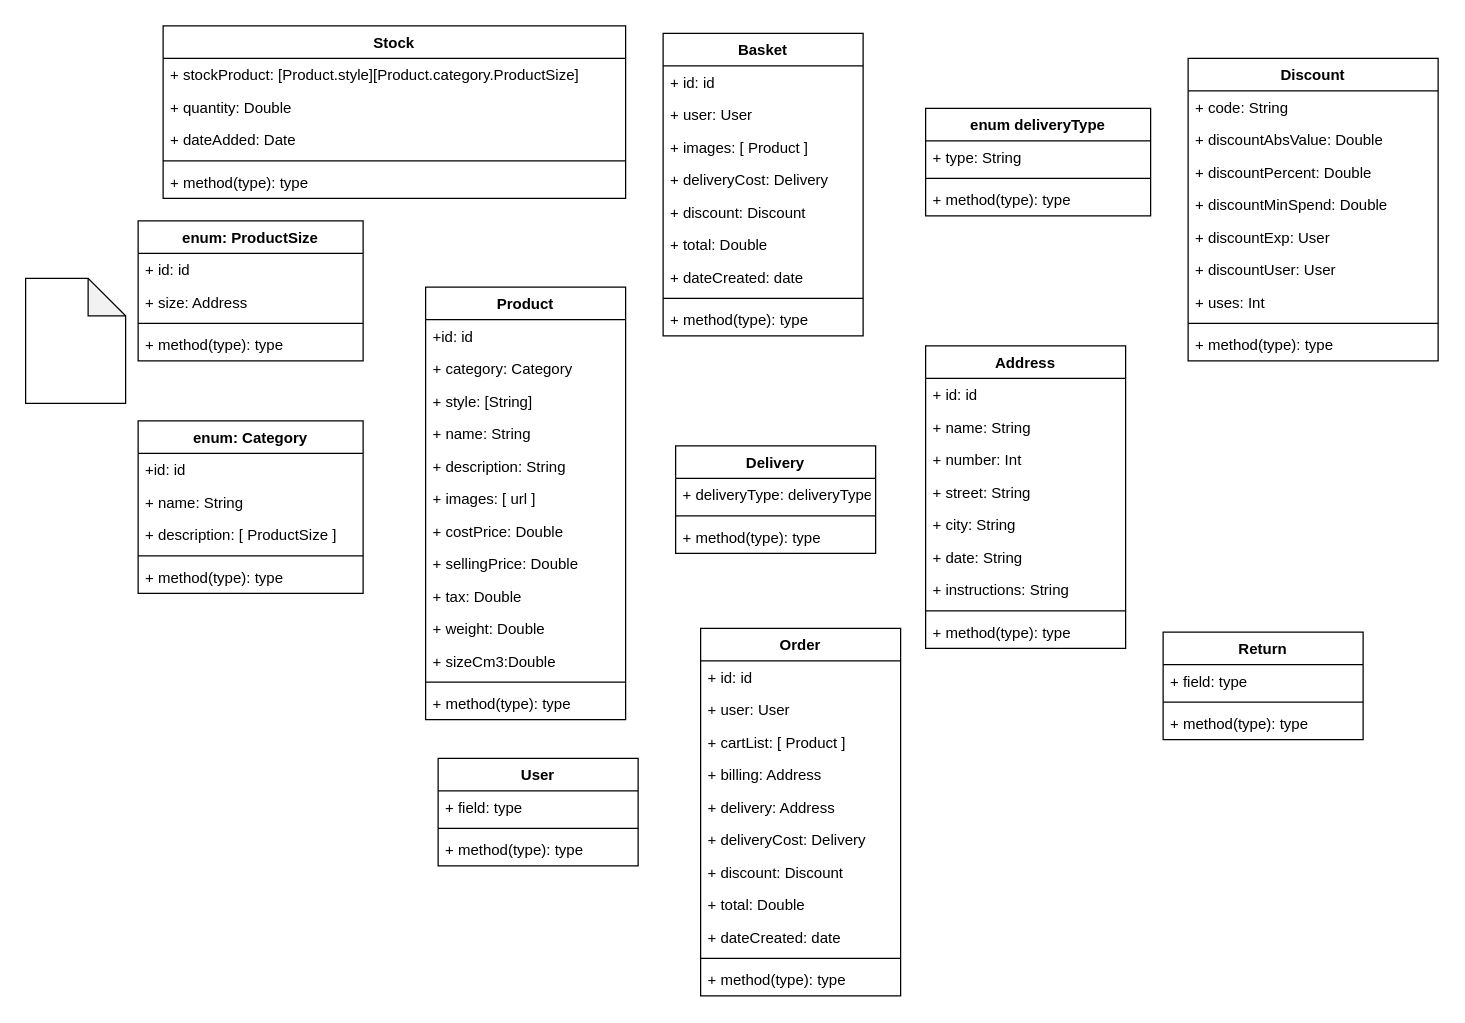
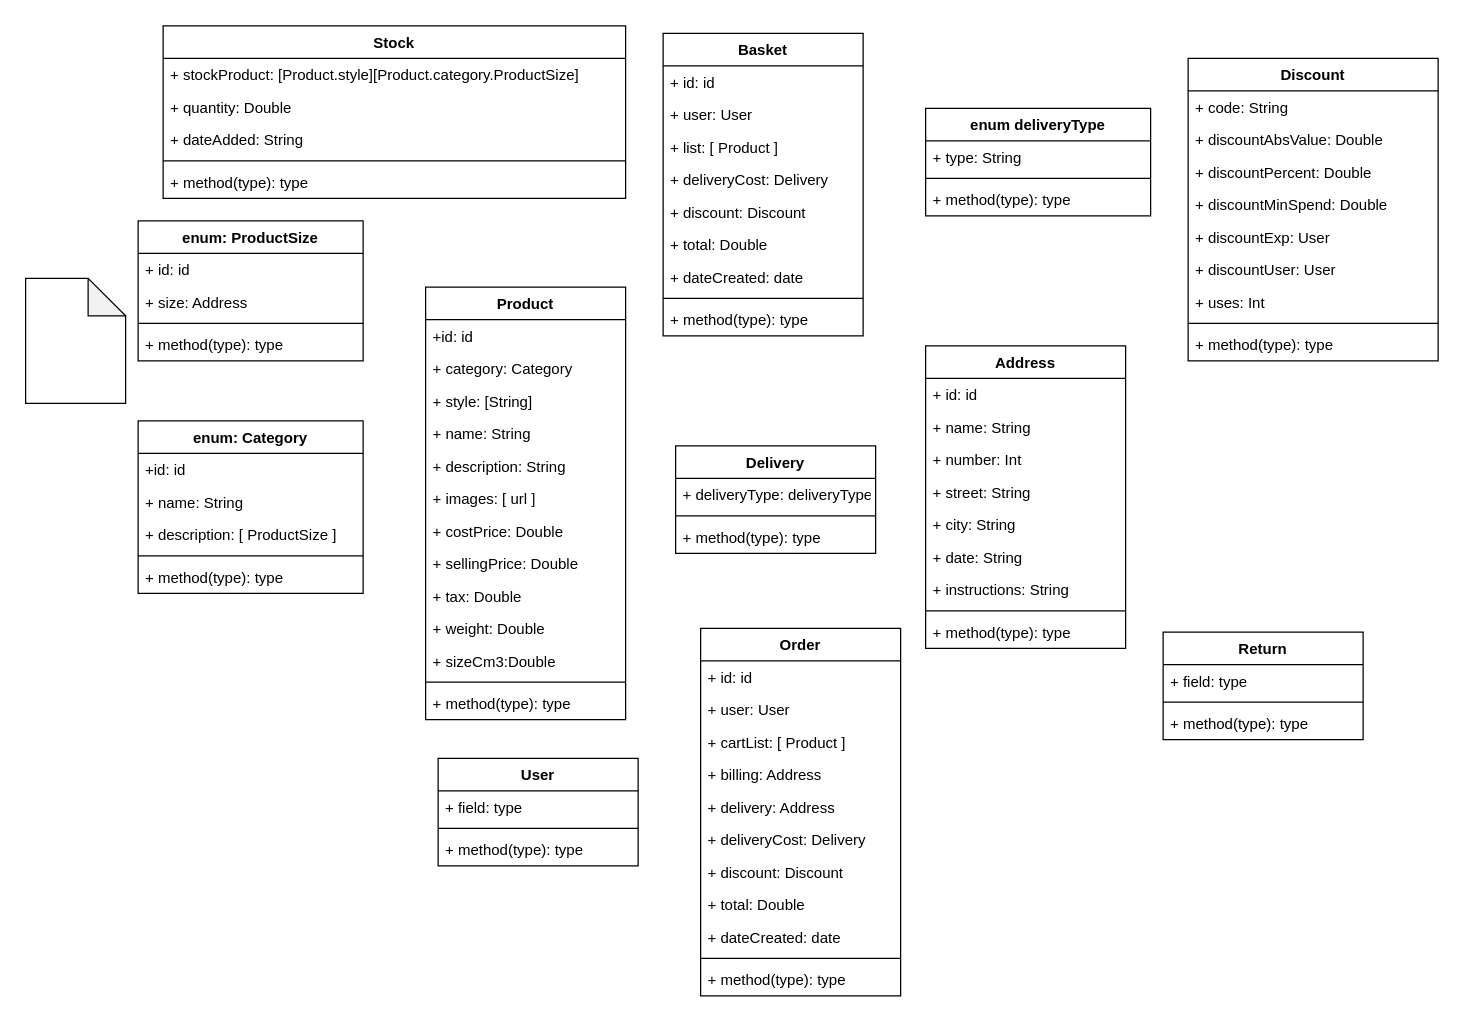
(236, 140) -> (242, 140)
(747, 148) -> (736, 148)
